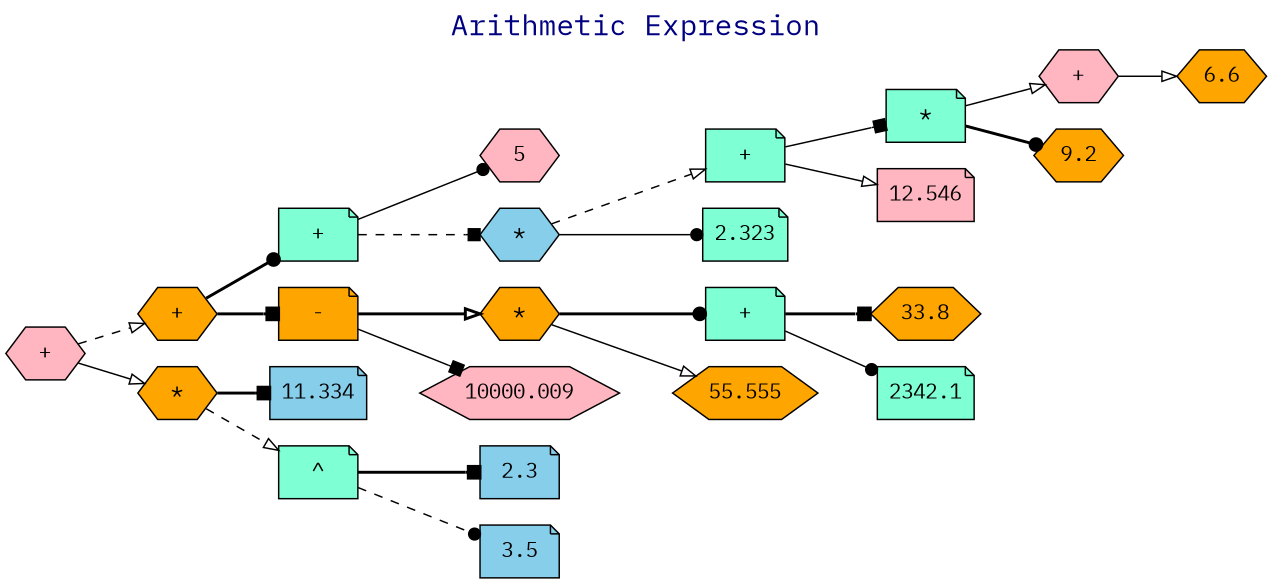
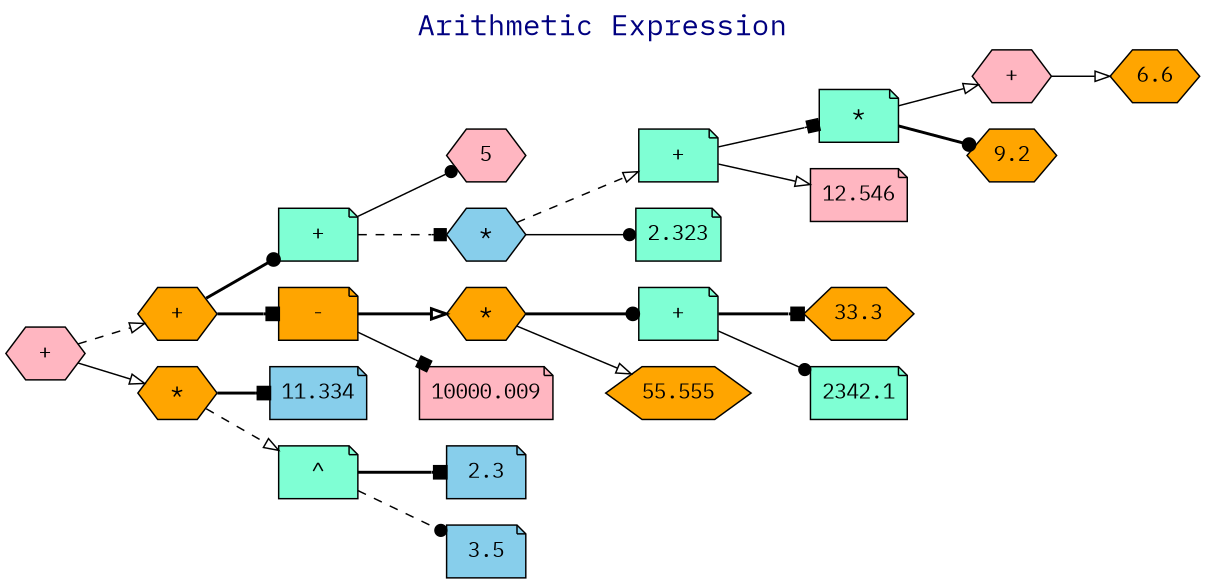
(926, 314) -> (859, 314)
(520, 393) -> (486, 393)
